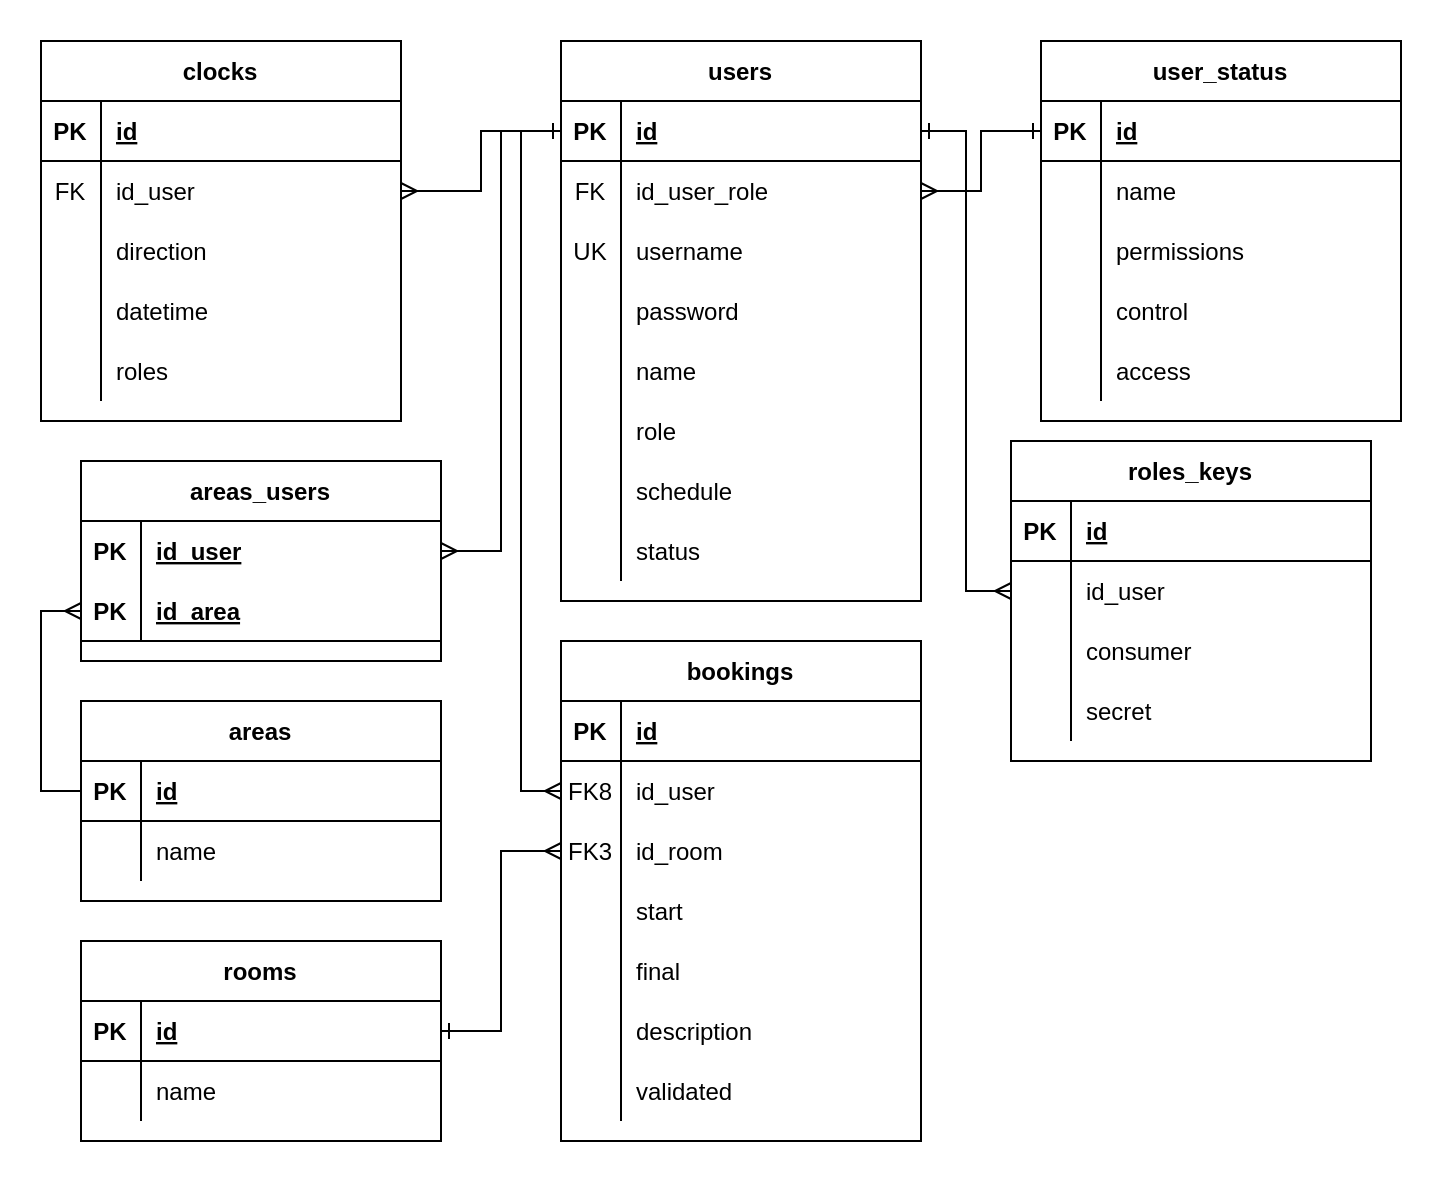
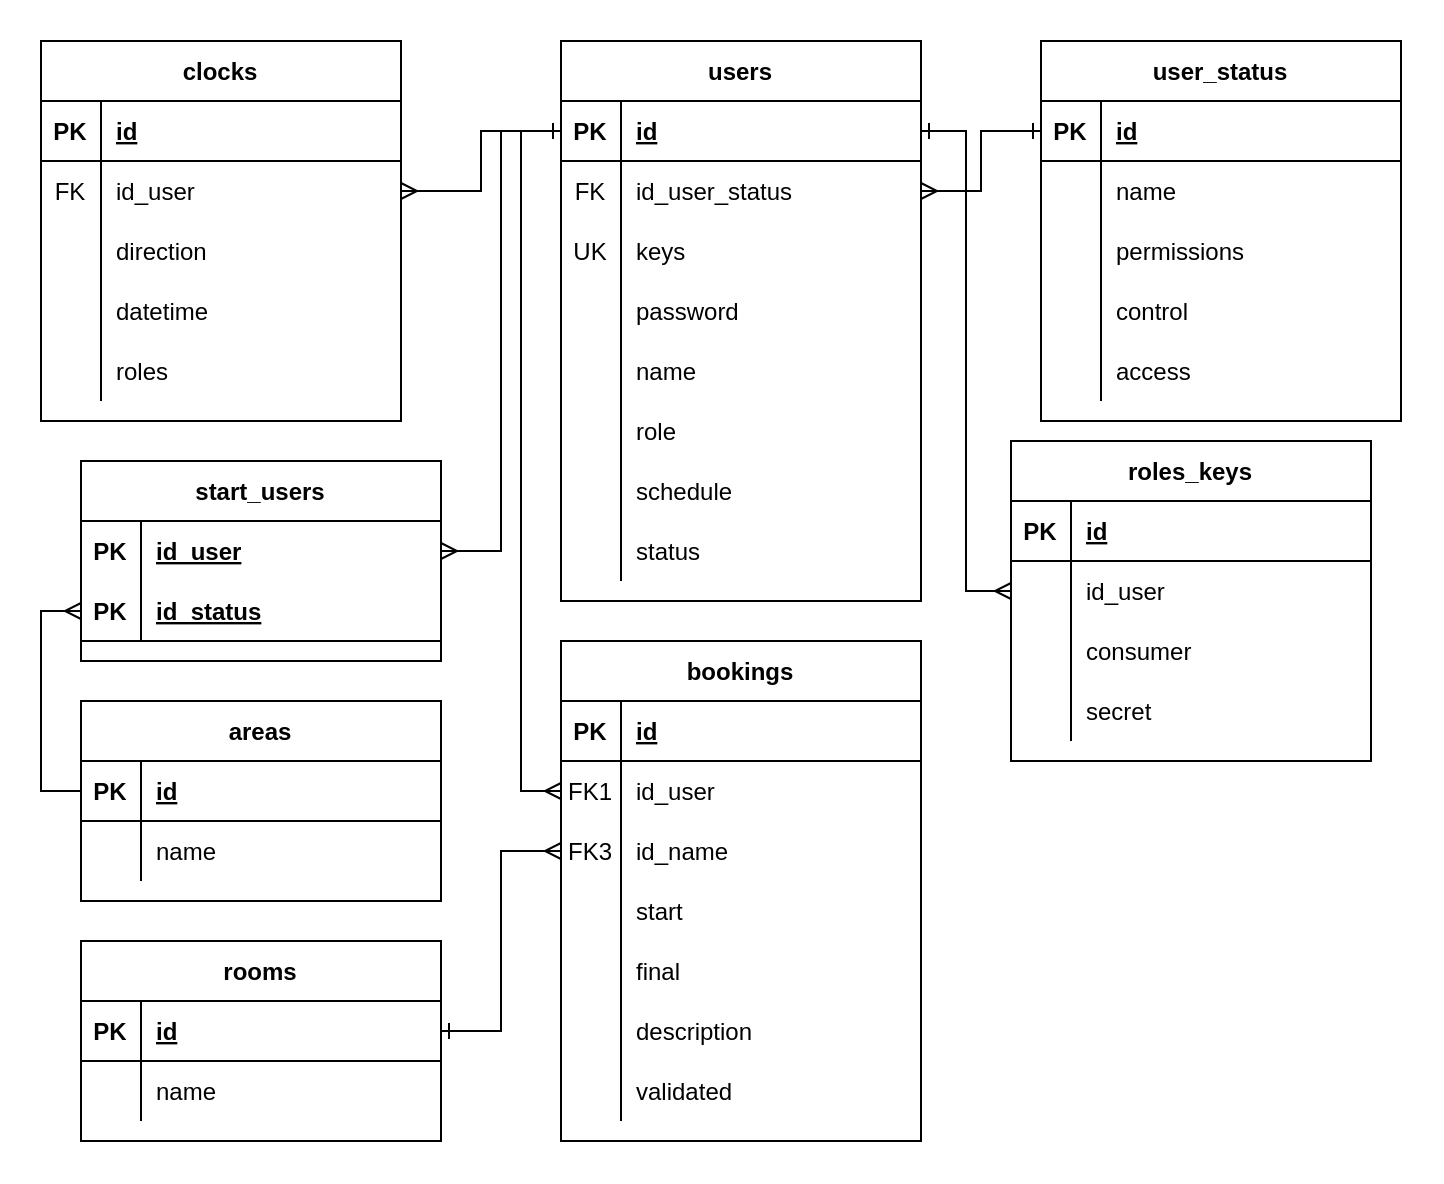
(710, 192) -> (727, 192)
(690, 252) -> (663, 252)
(260, 492) -> (260, 492)
(200, 612) -> (213, 612)
(590, 792) -> (590, 792)
(680, 852) -> (680, 852)
